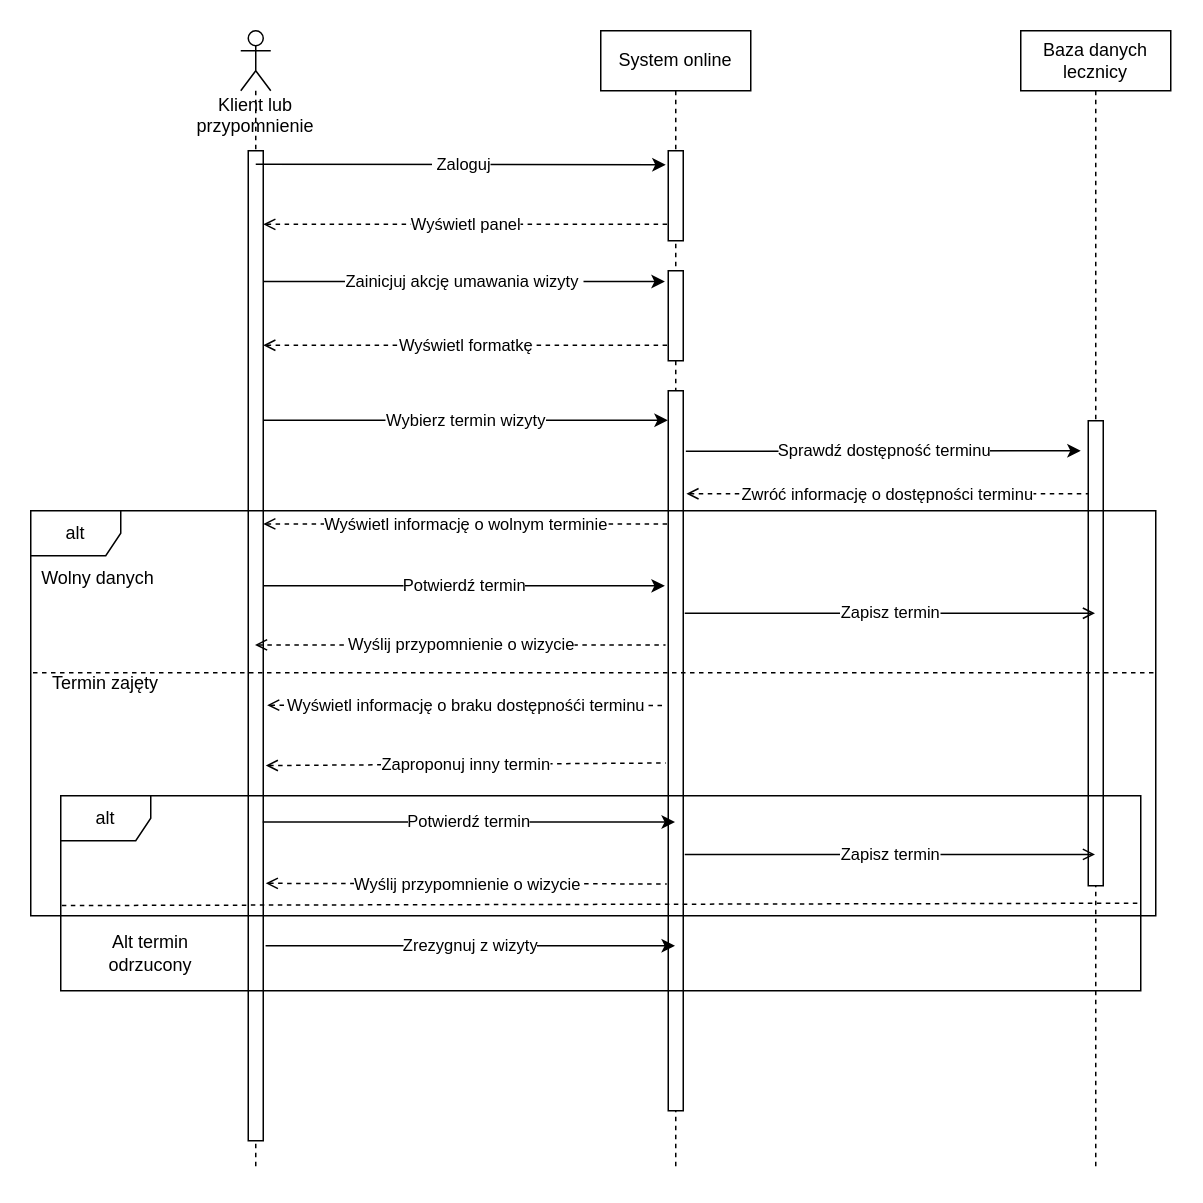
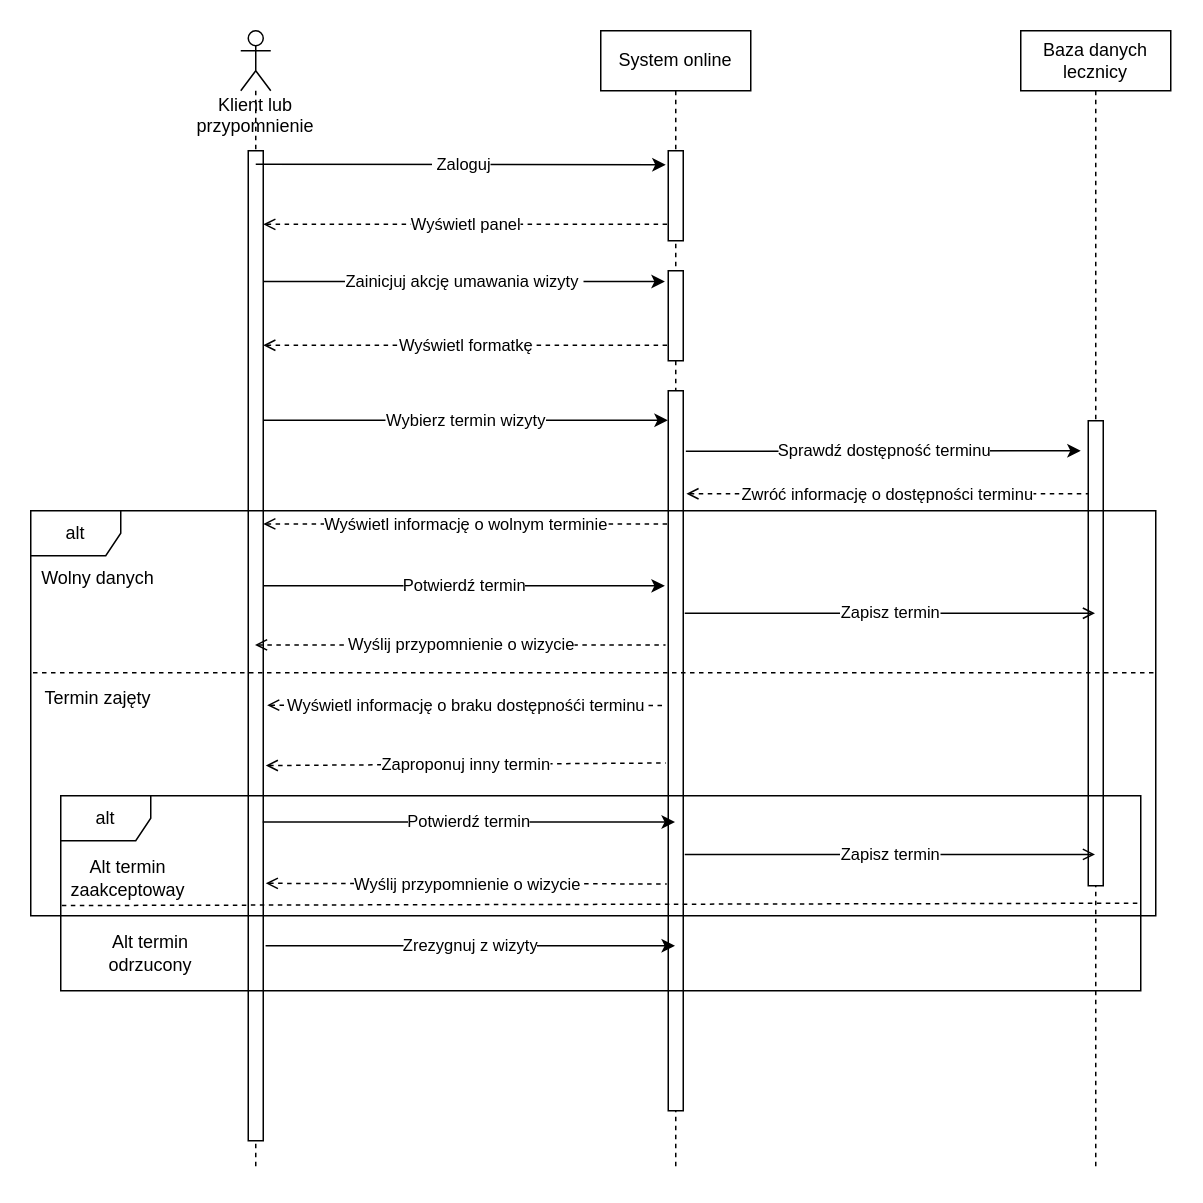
(106, 683) -> (98, 698)
none -> (128, 878)
